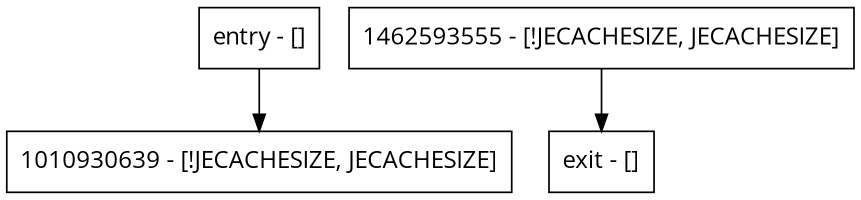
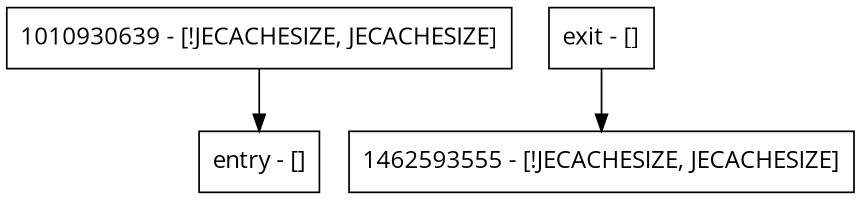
(259, 92) -> (259, 92)
(602, 92) -> (602, 92)
